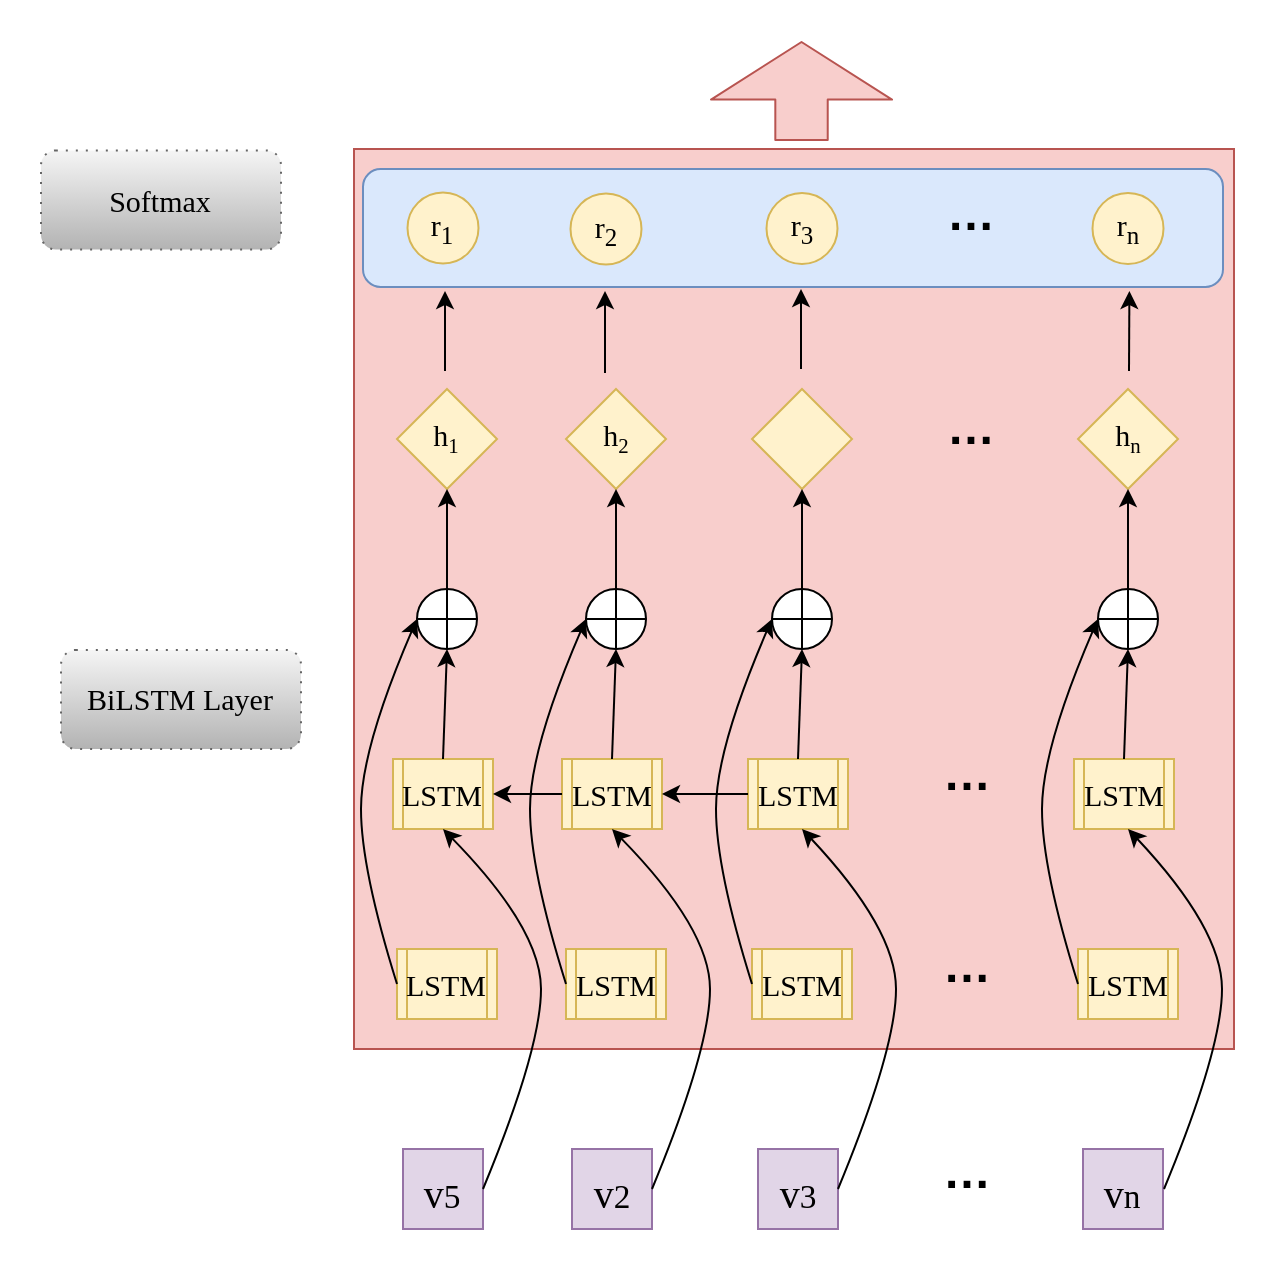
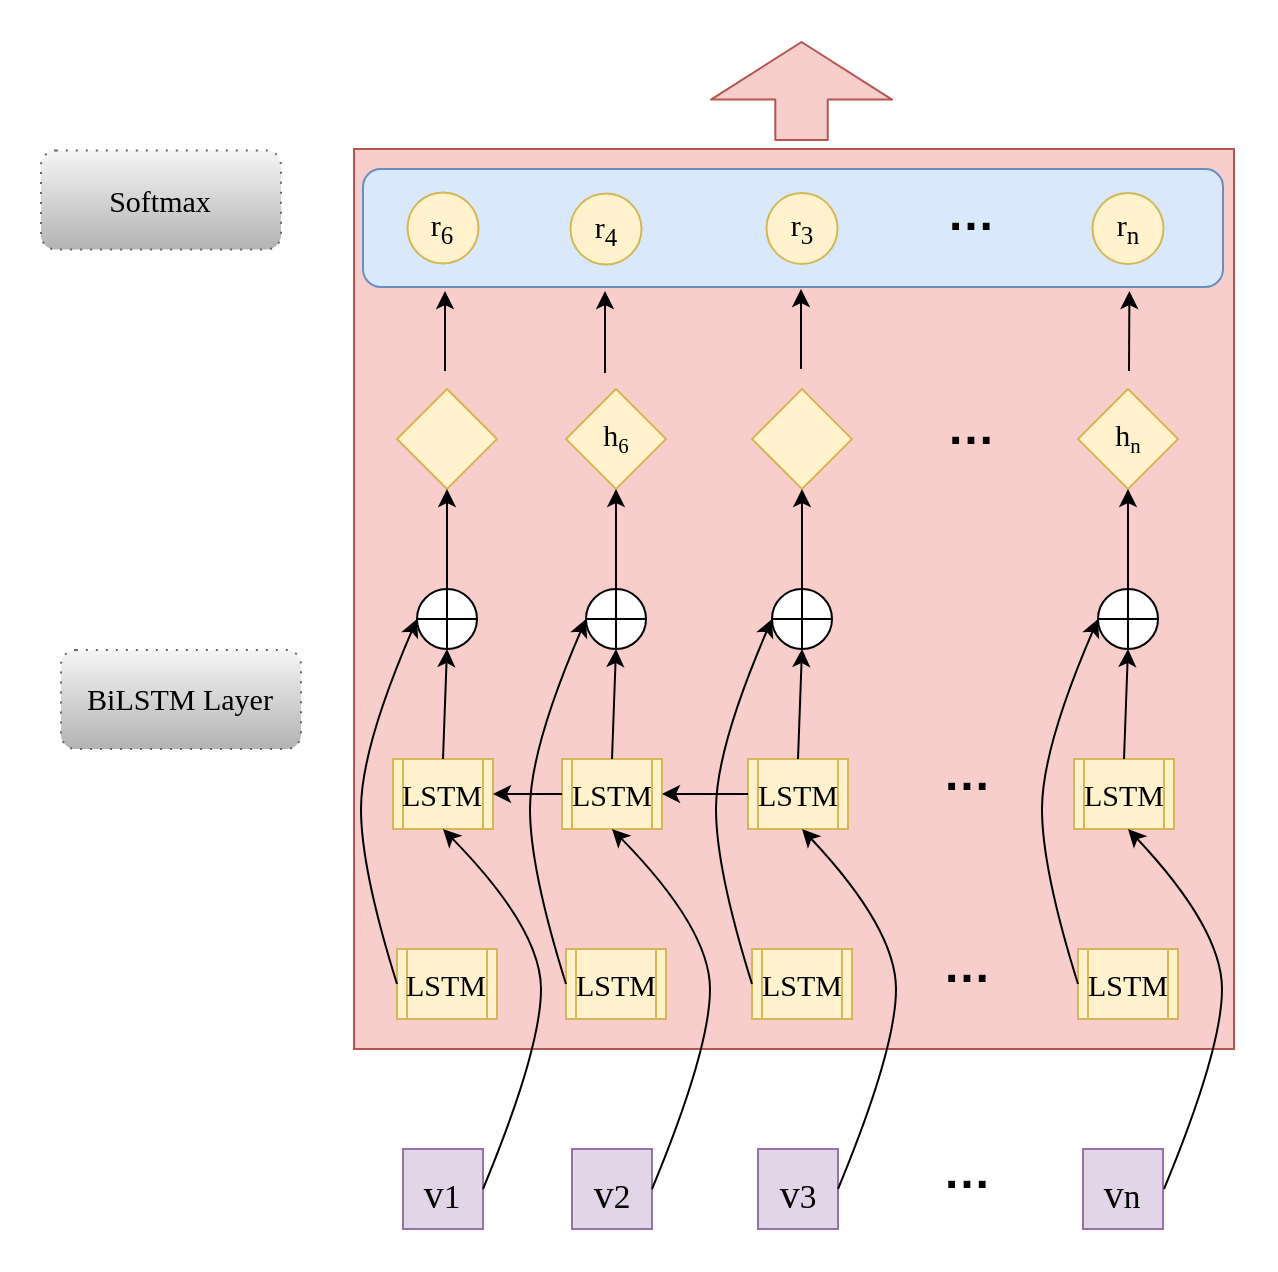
(443, 229) -> (443, 229)
(607, 231) -> (607, 231)
(447, 439) -> none
(617, 439) -> (617, 439)
(443, 1189) -> (443, 1189)
